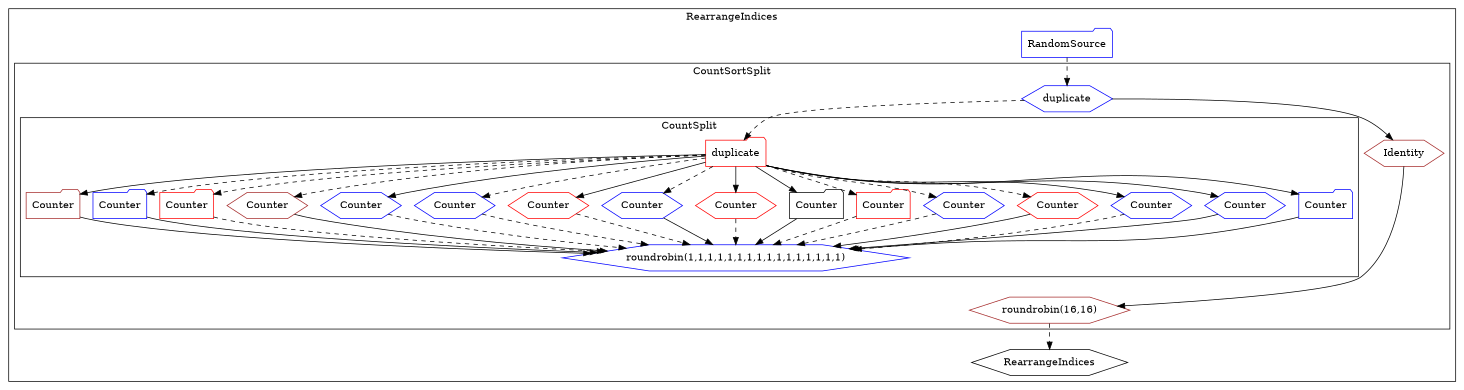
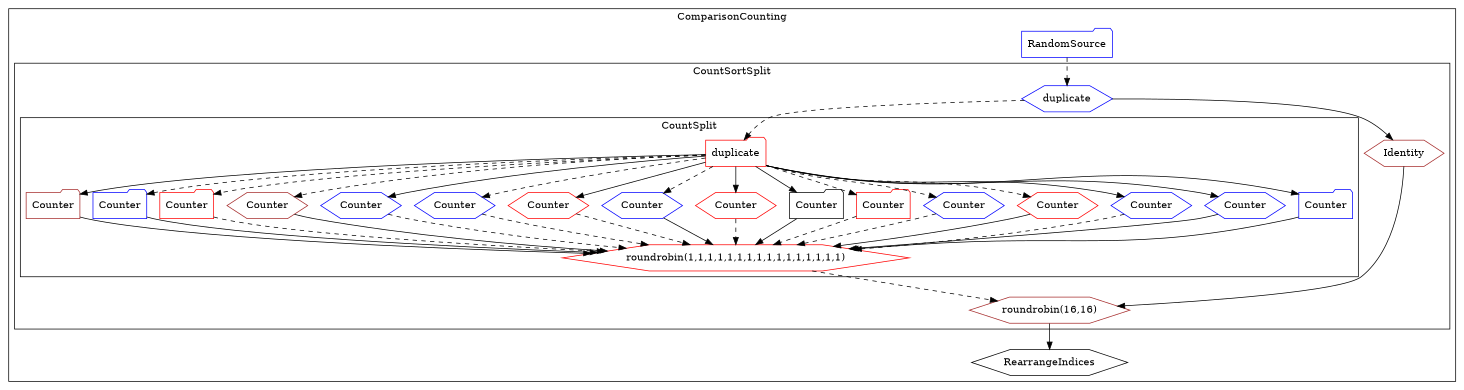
(732, 17) -> (732, 17)
(736, 258) -> (736, 258)
none -> (901, 285)
(1050, 334) -> (1050, 334)
